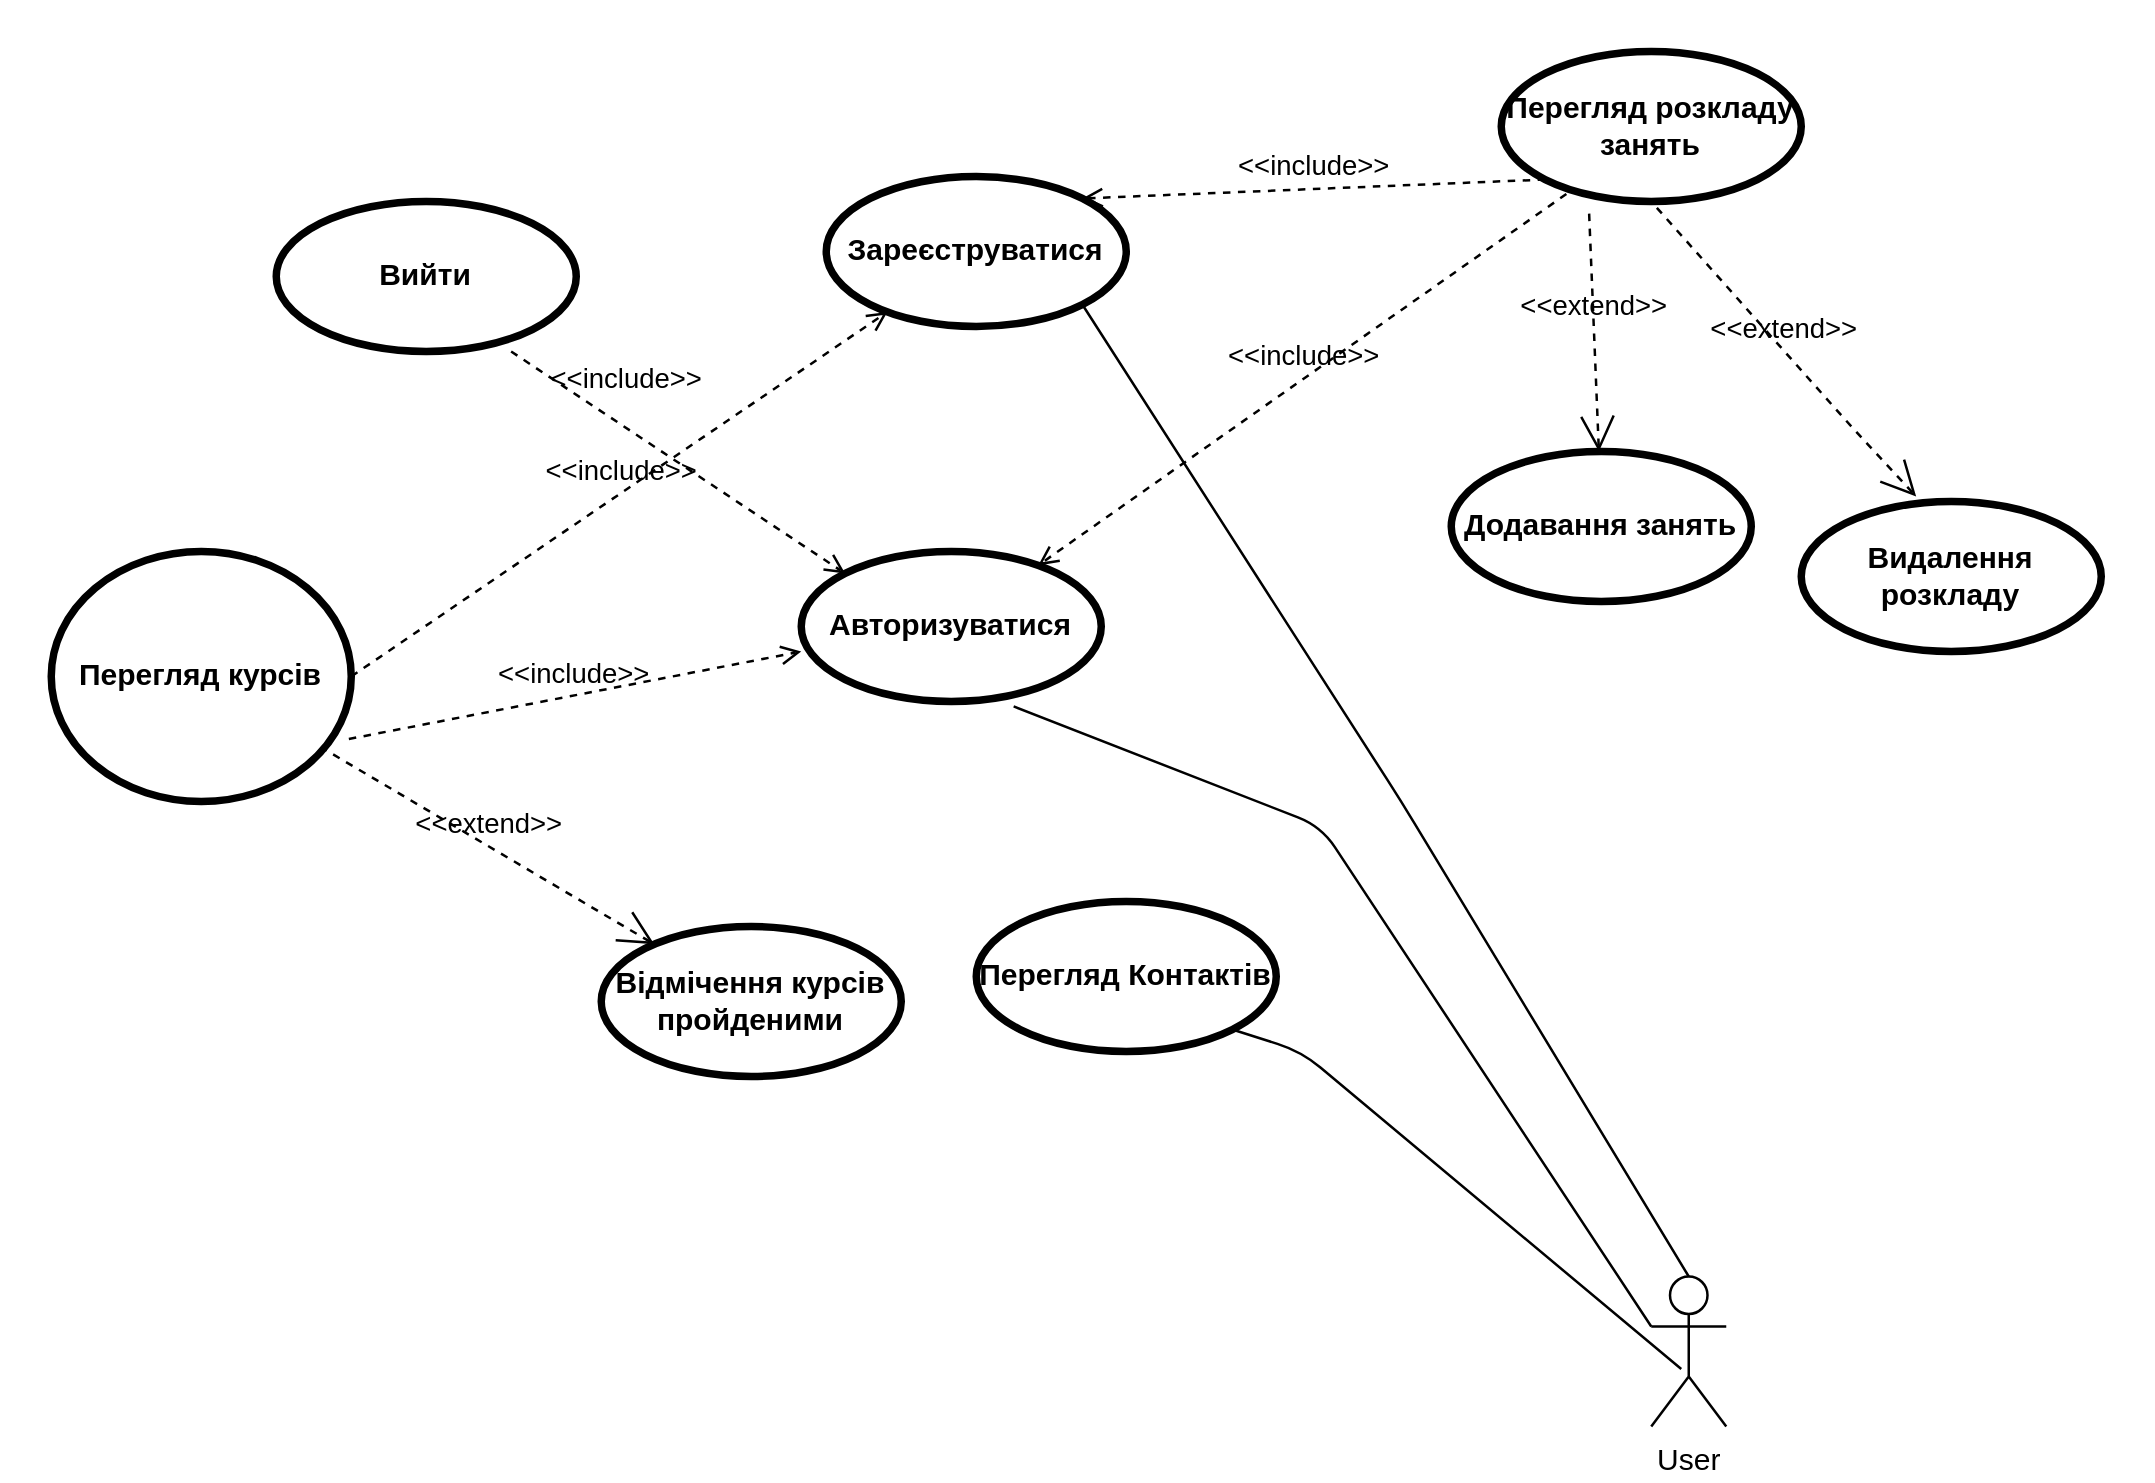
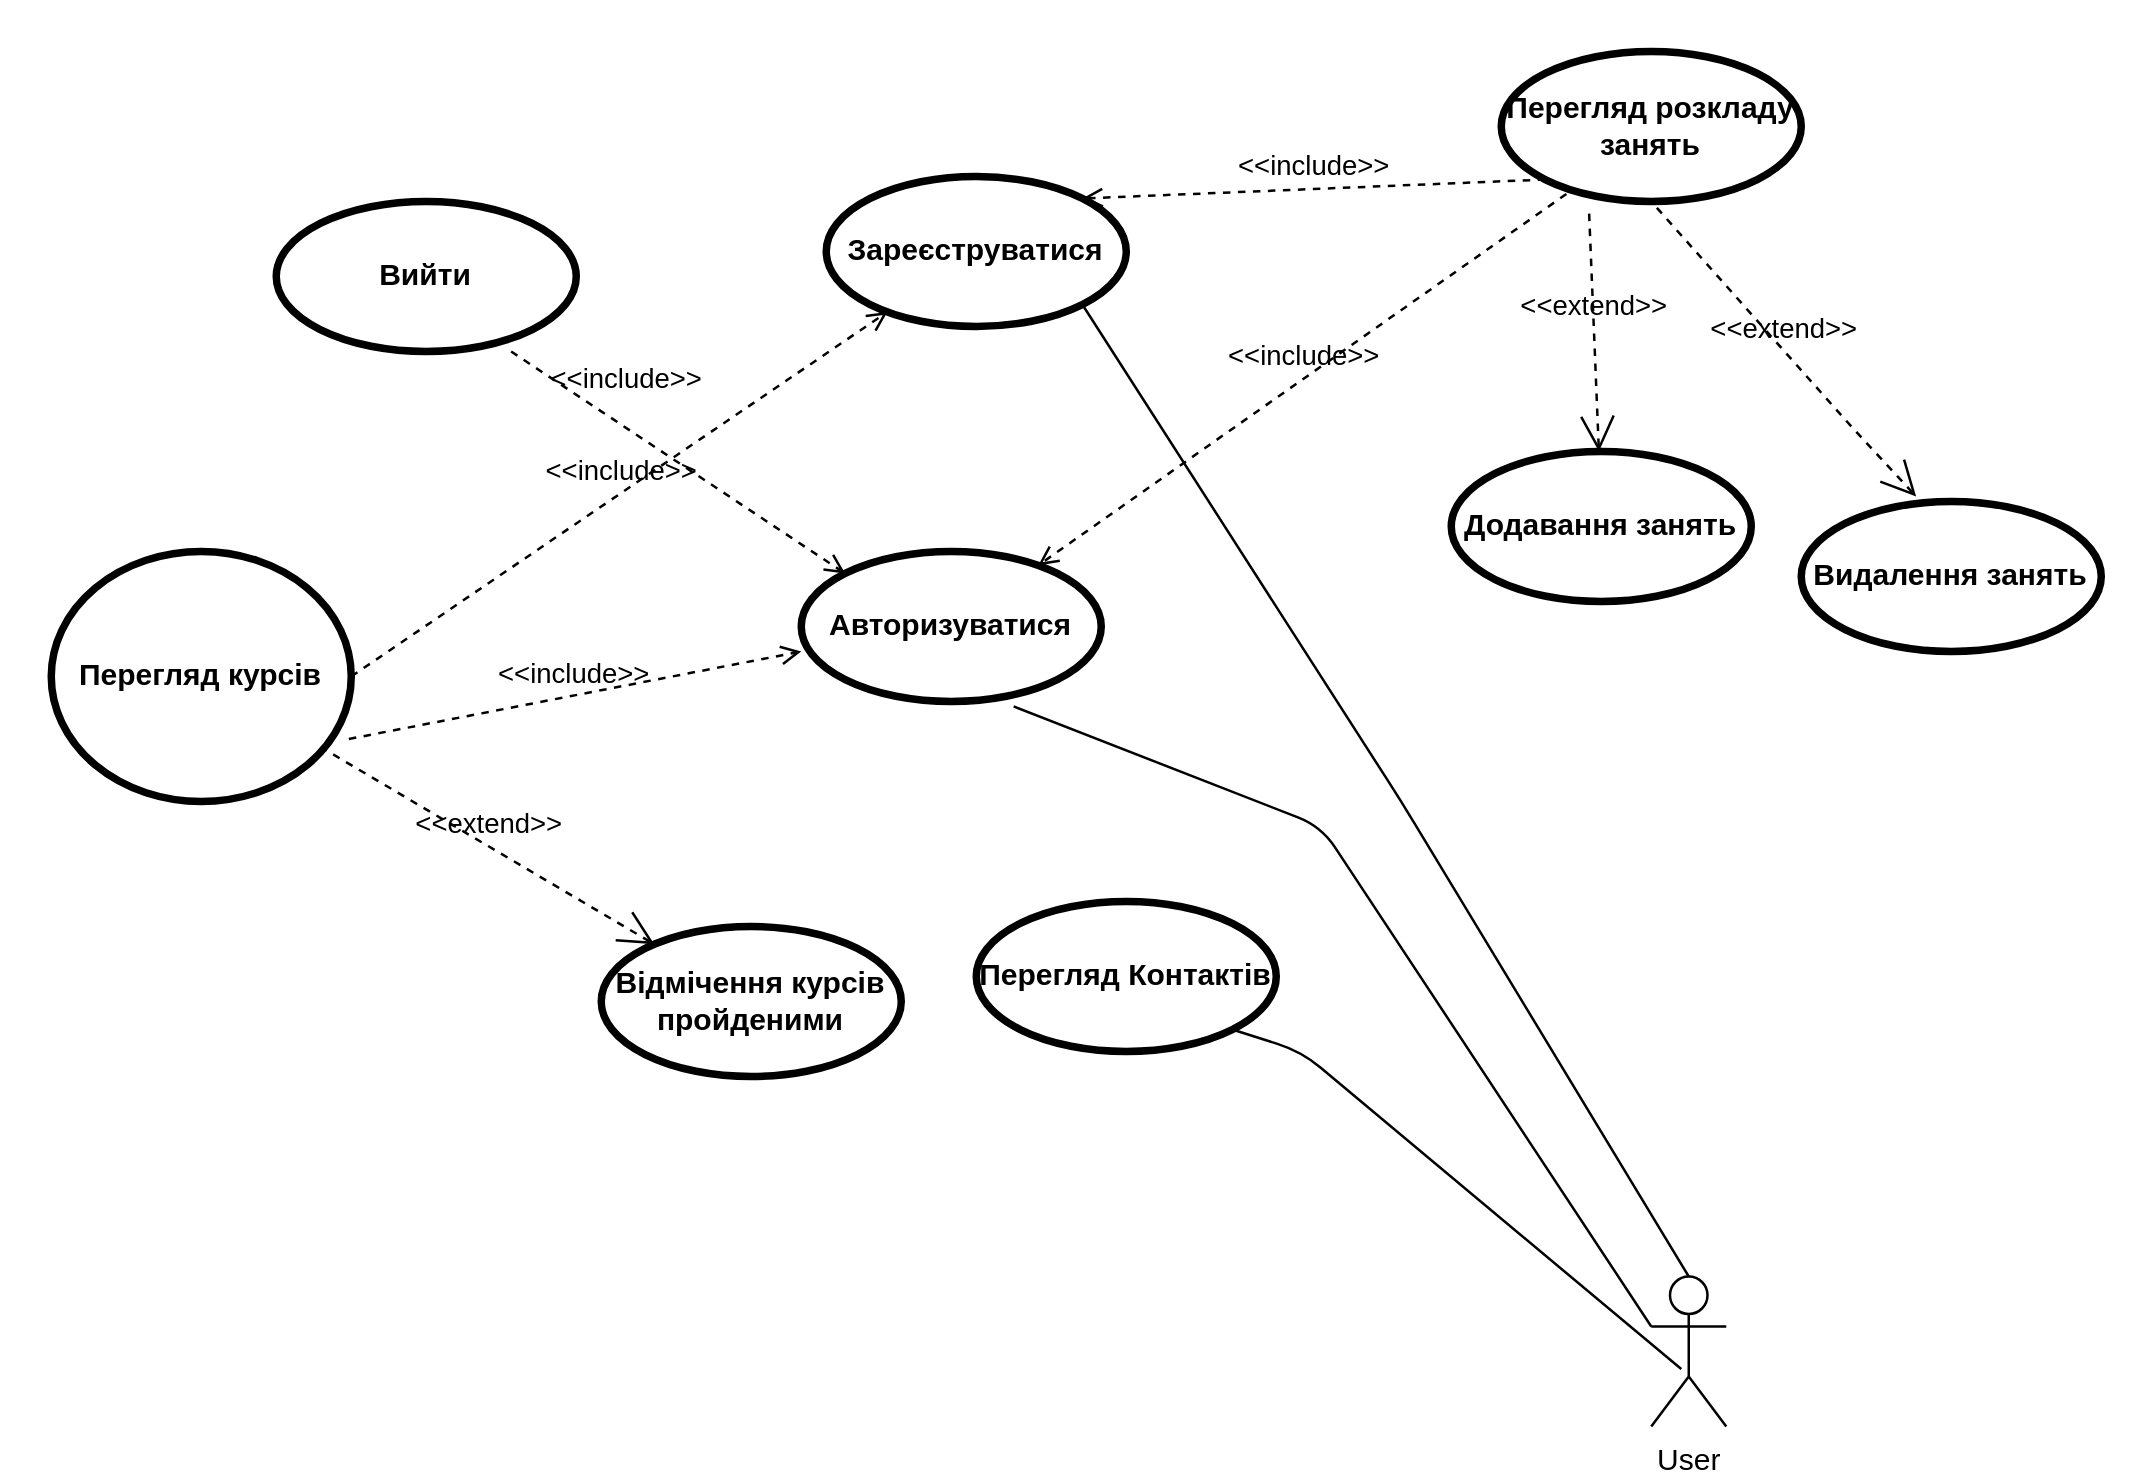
(1951, 576) -> (1951, 576)
